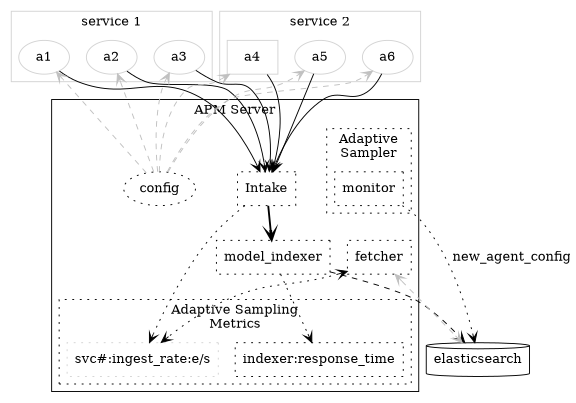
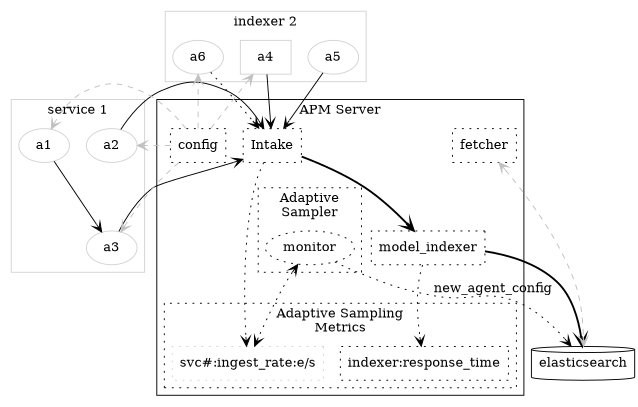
(320, 22) -> (266, 22)
(137, 88) -> (75, 193)
(220, 107) -> none
(313, 107) -> (232, 96)
(160, 189) -> (198, 146)
(369, 189) -> (310, 248)
(248, 292) -> (272, 309)
(400, 293) -> (550, 276)
